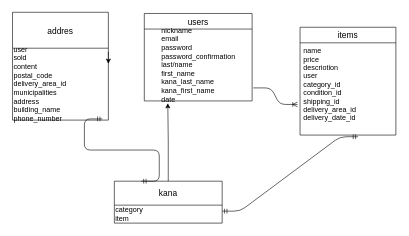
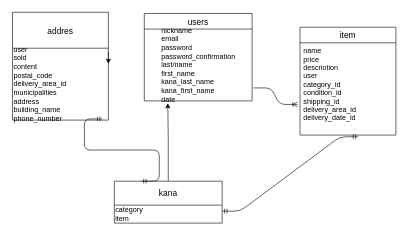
(348, 36) -> (348, 36)
